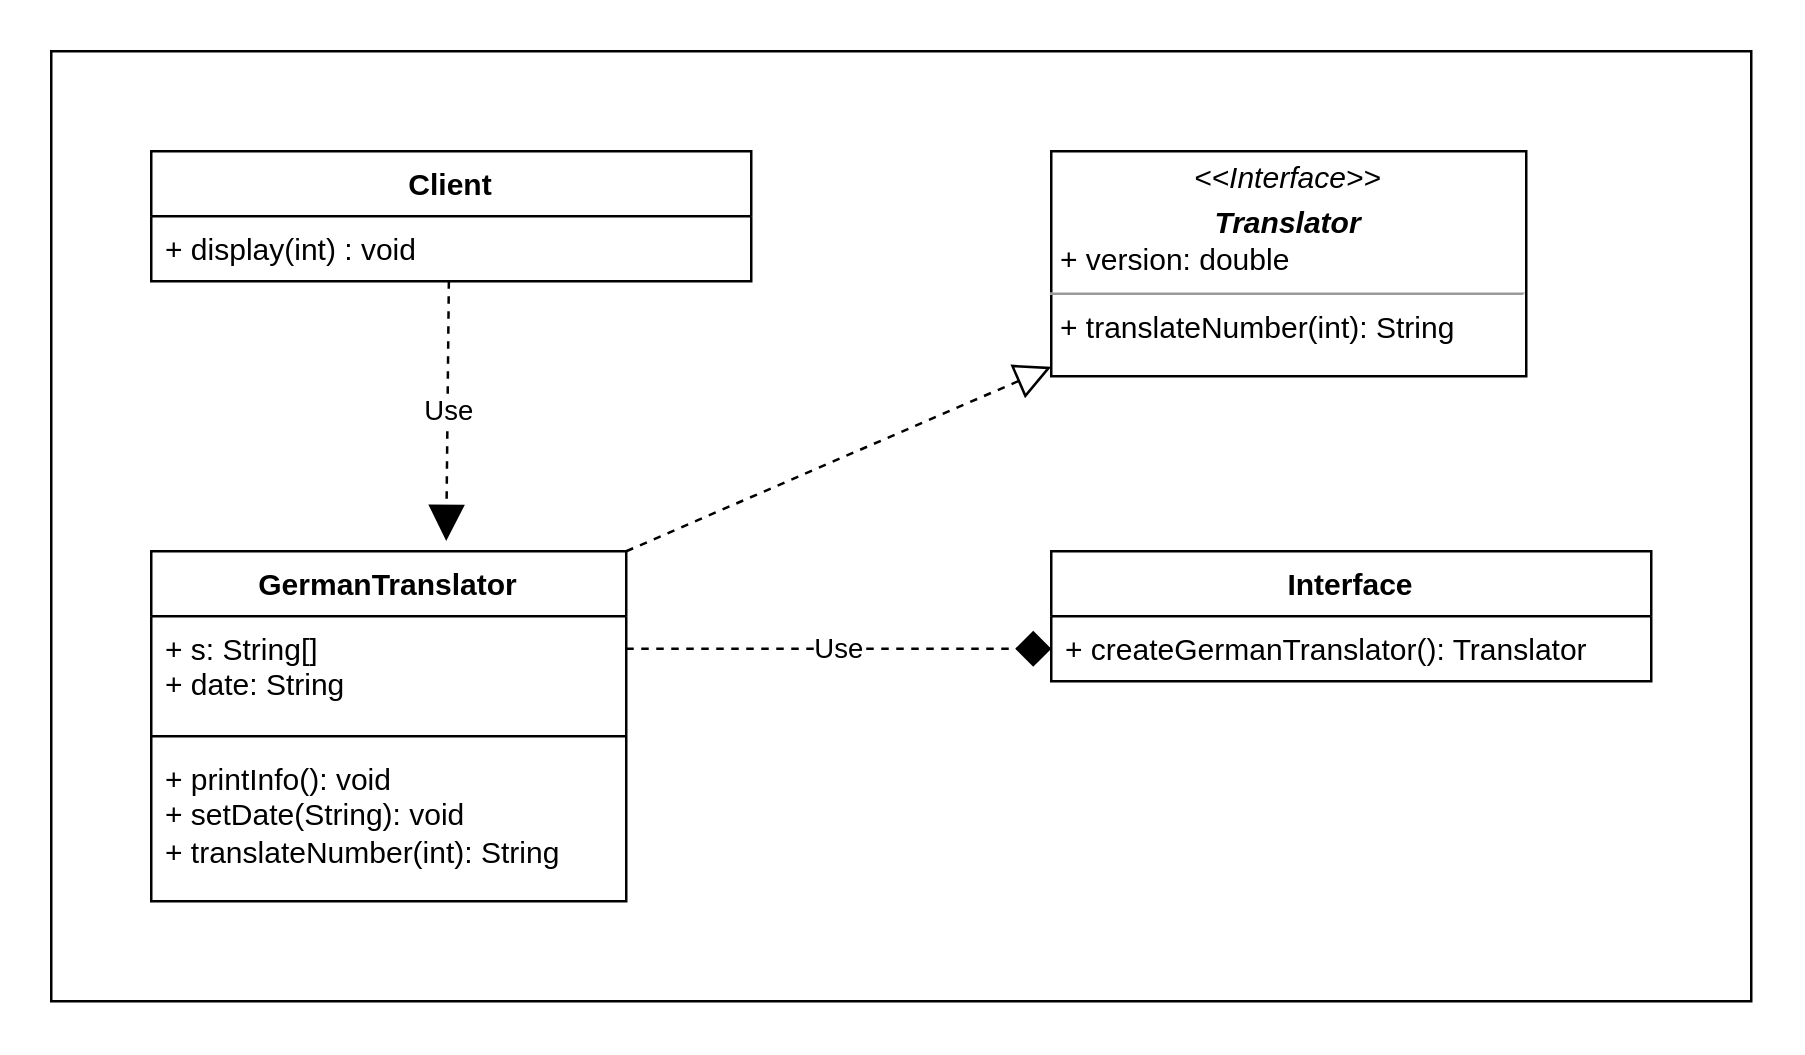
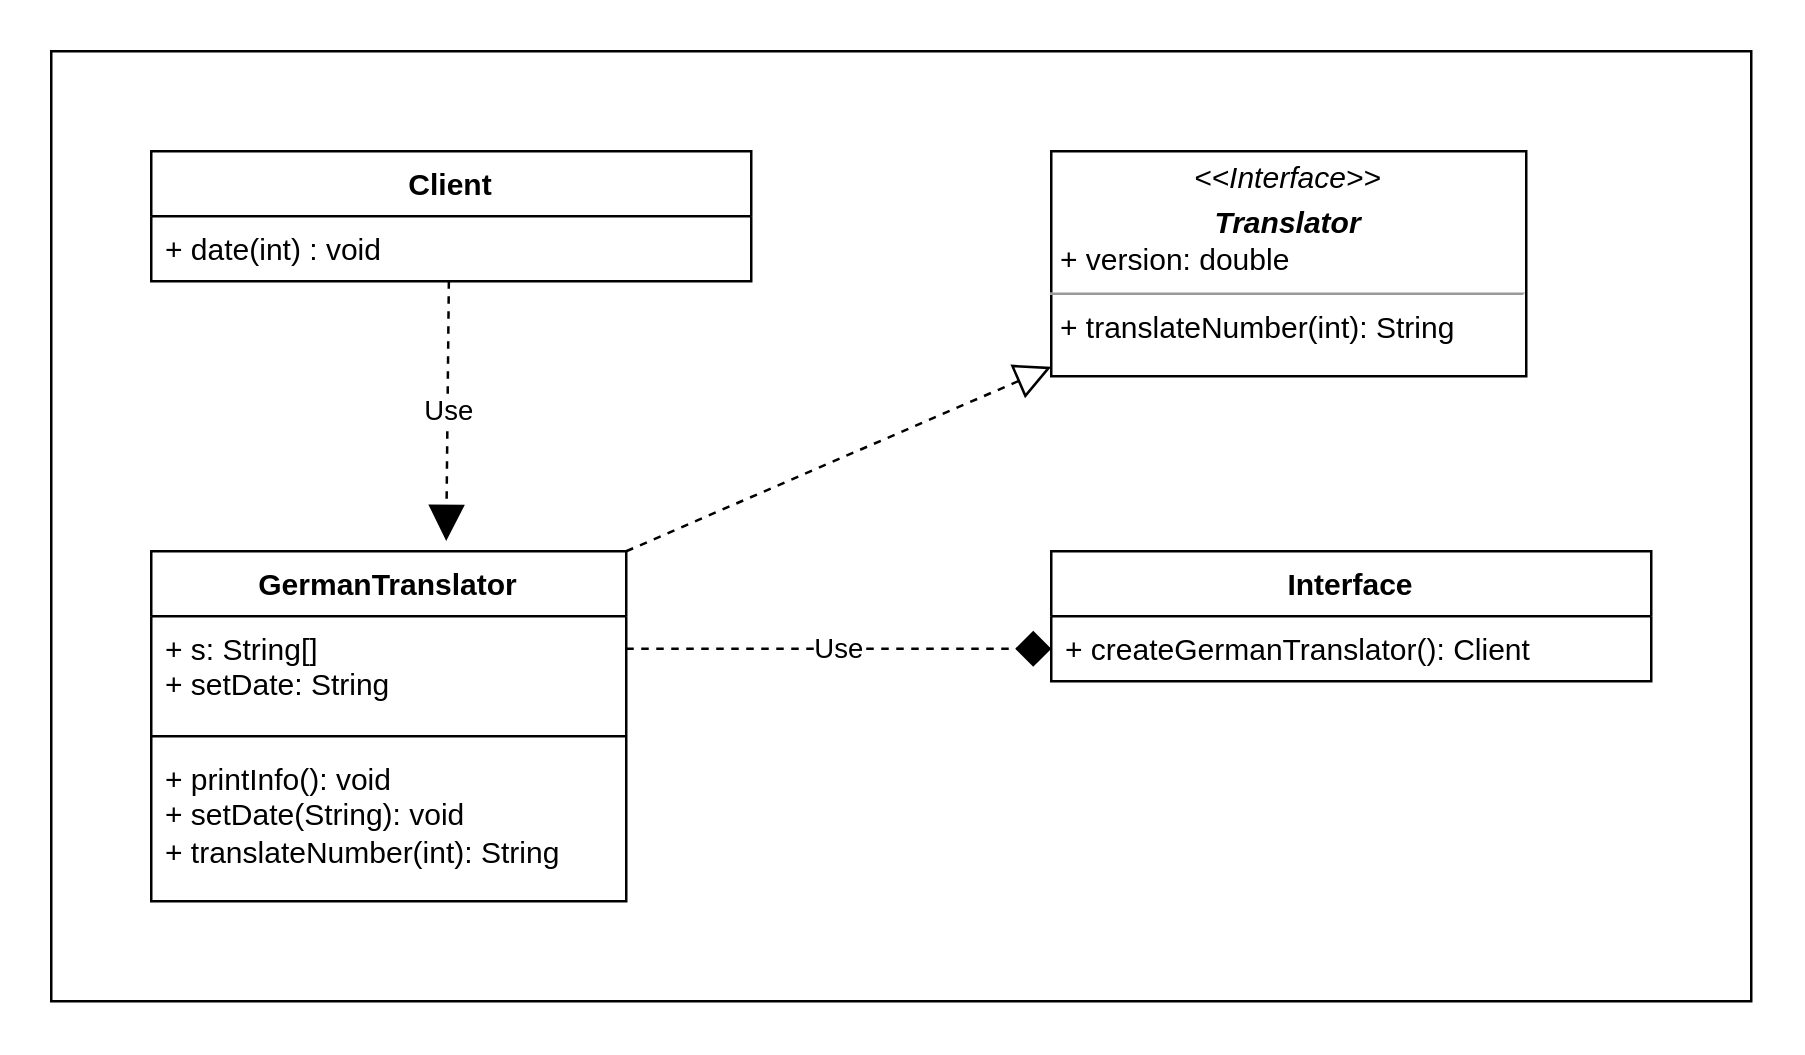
(311, 252) -> (294, 252)
(268, 670) -> (293, 670)
(1354, 670) -> (1328, 652)
